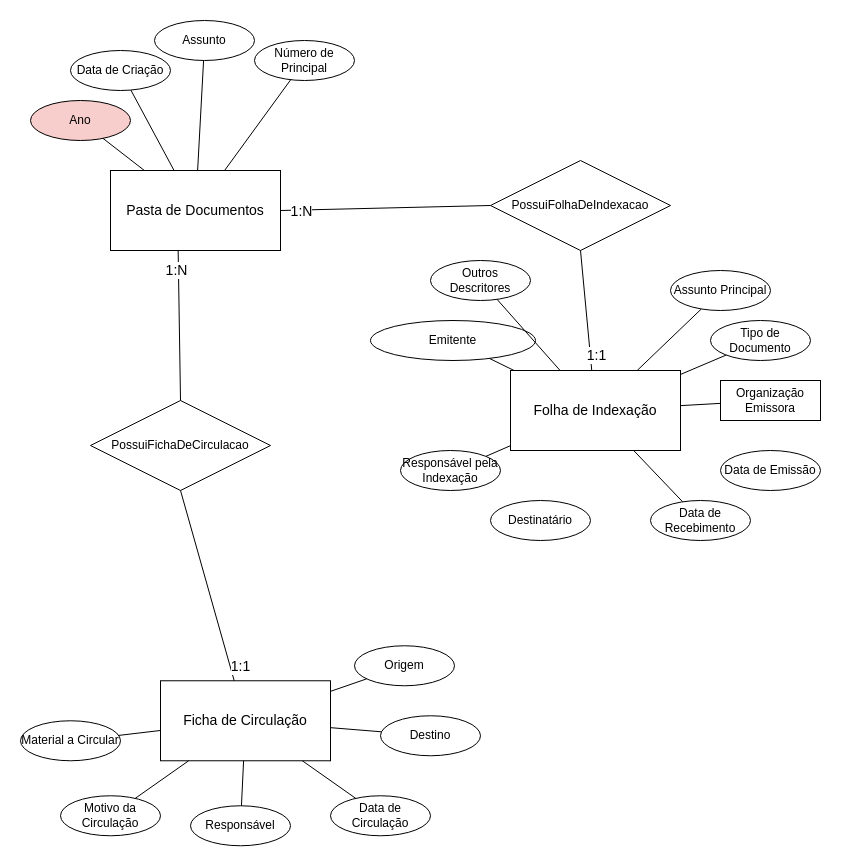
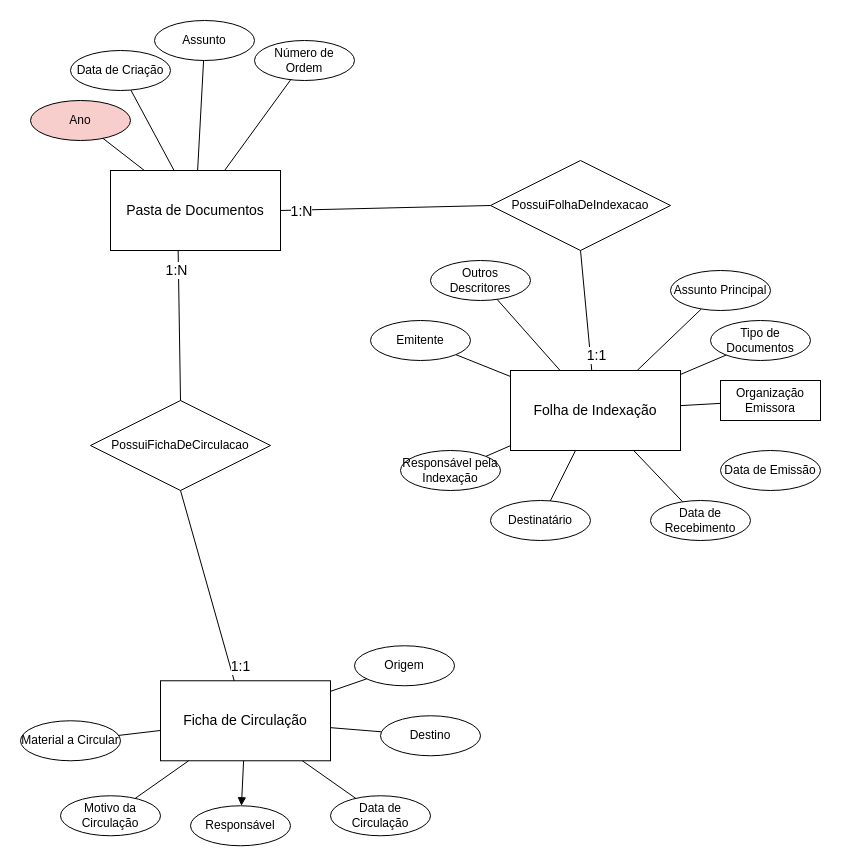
(305, 61) -> (305, 61)
(453, 341) -> (421, 341)
(761, 341) -> (761, 341)
none -> (563, 476)
(242, 800) -> (242, 796)
